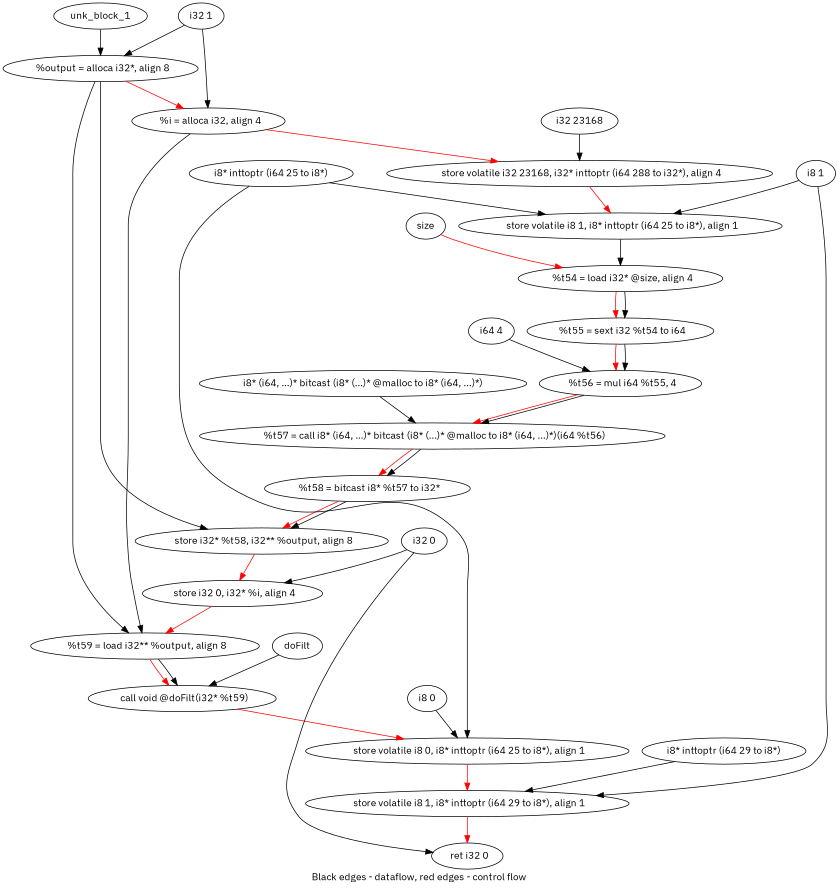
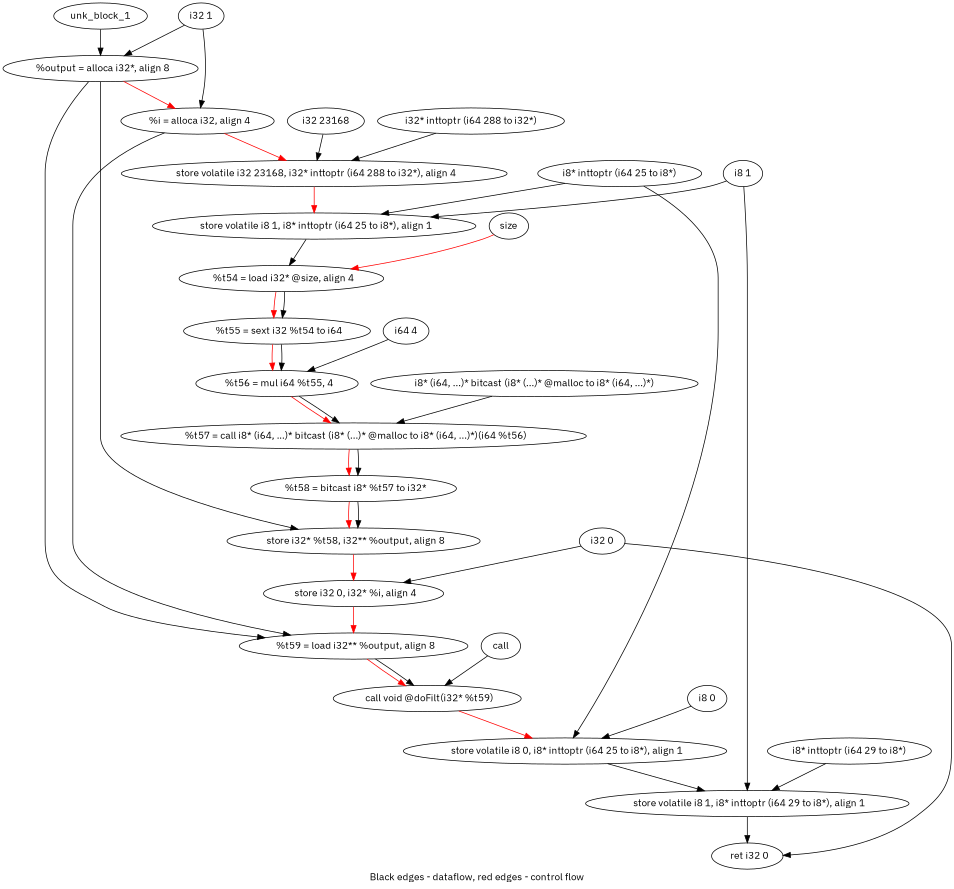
none -> (471, 121)
(297, 646) -> (501, 646)
(467, 774) -> (652, 776)
(467, 826) -> (747, 826)
